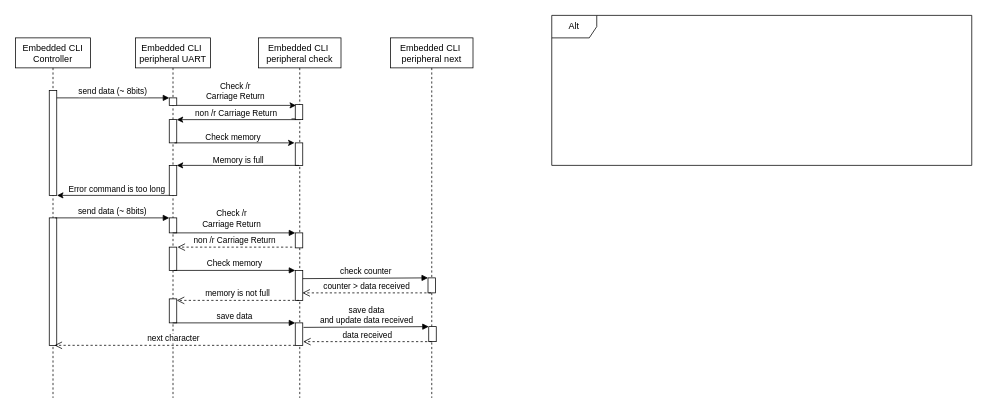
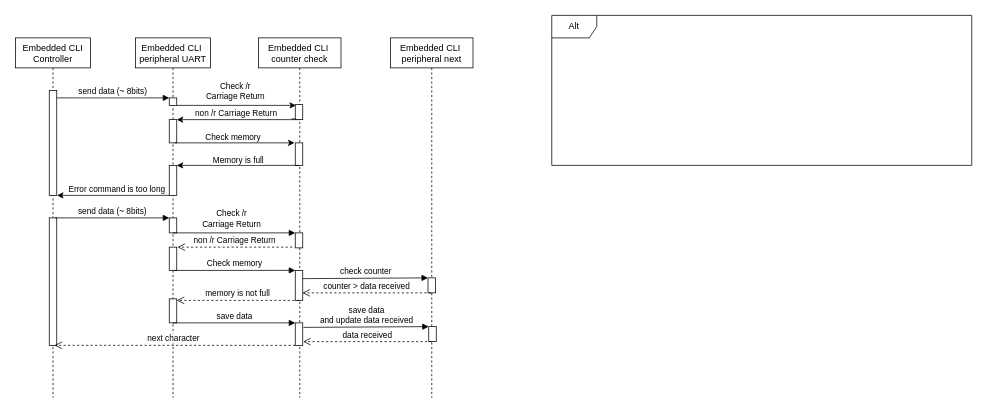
(299, 48) -> (299, 48)
